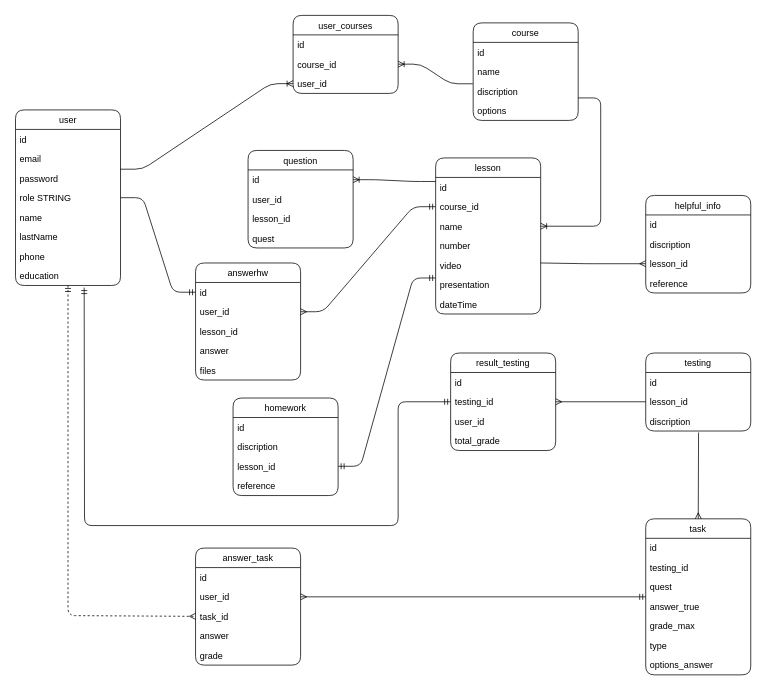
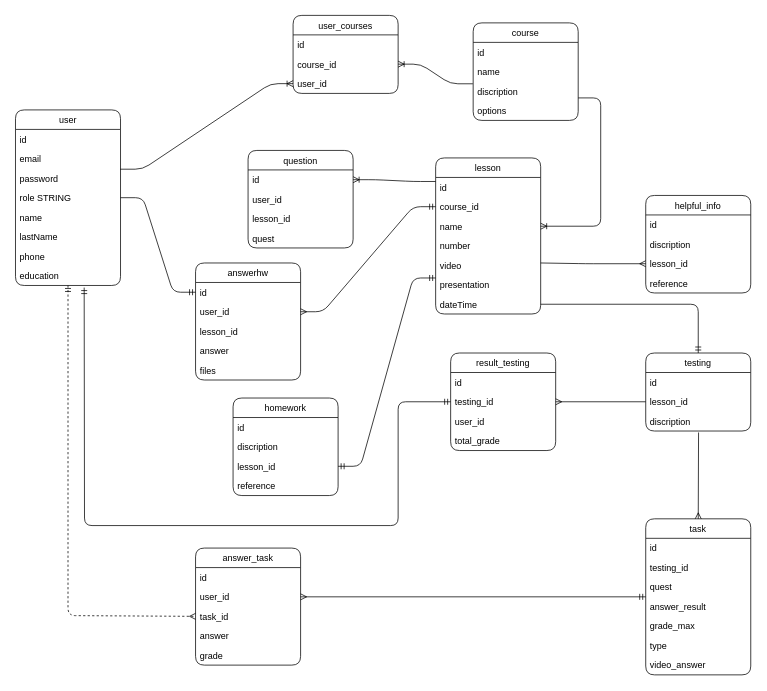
none -> (639, 304)
(677, 607) -> (681, 607)
(684, 665) -> (679, 665)
